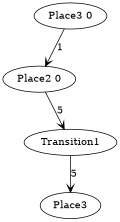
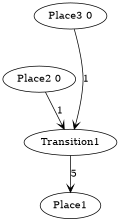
(57, 44) -> (83, 76)
(60, 111) -> (60, 111)
(70, 206) -> (70, 206)
